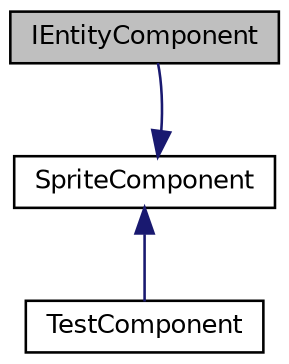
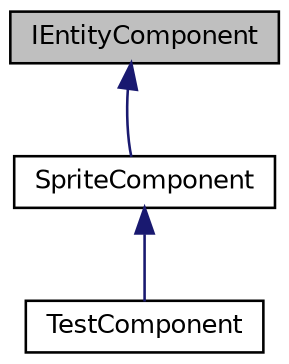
(162, 97) -> (127, 123)
